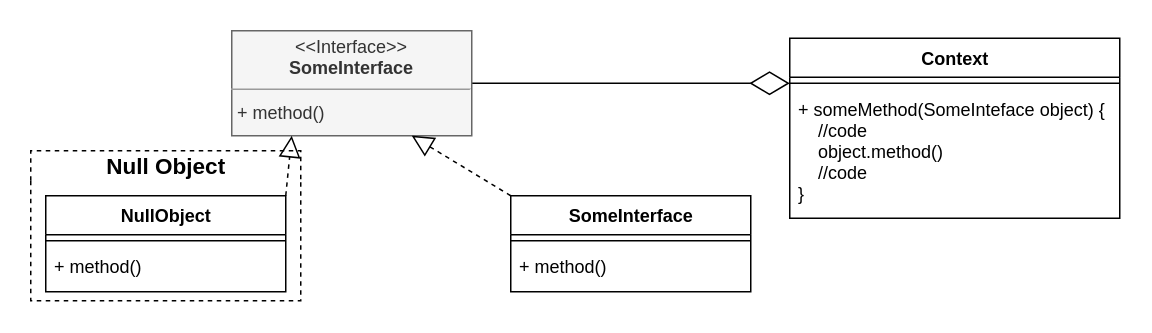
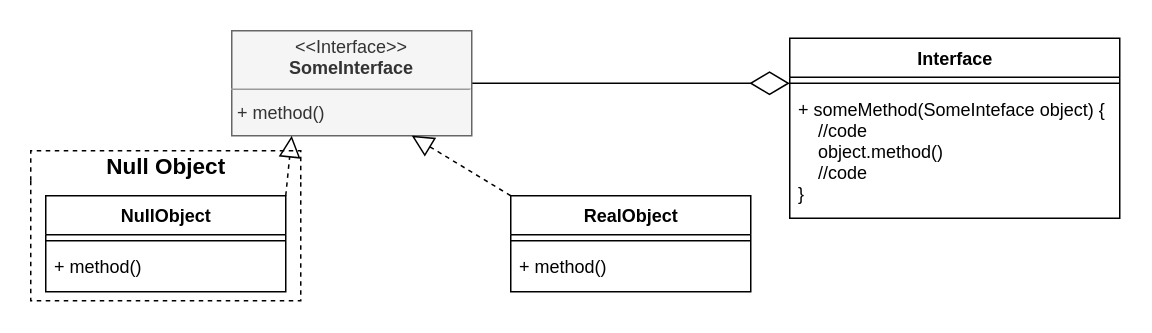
(956, 60) -> (956, 60)
(632, 217) -> (632, 217)
